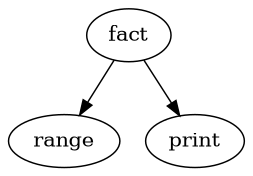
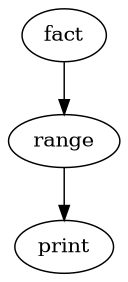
(158, 82) -> (64, 187)
